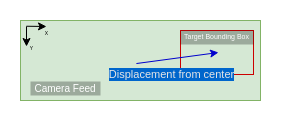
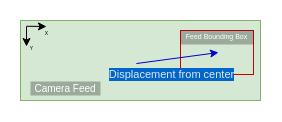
(217, 38) -> (217, 38)
